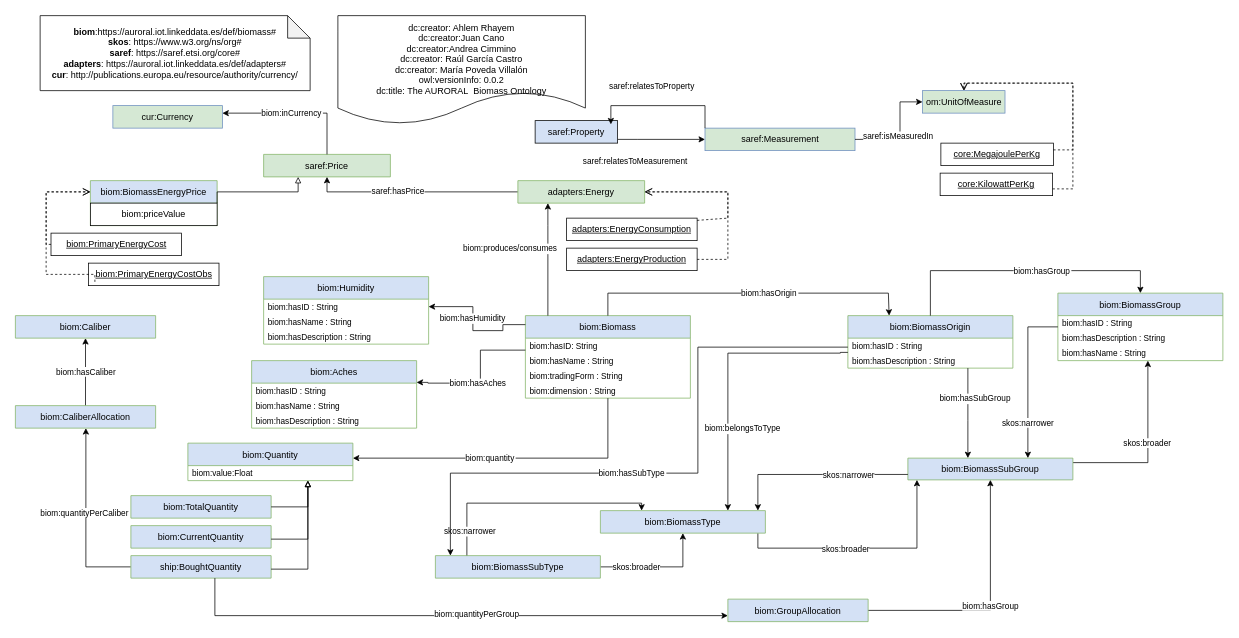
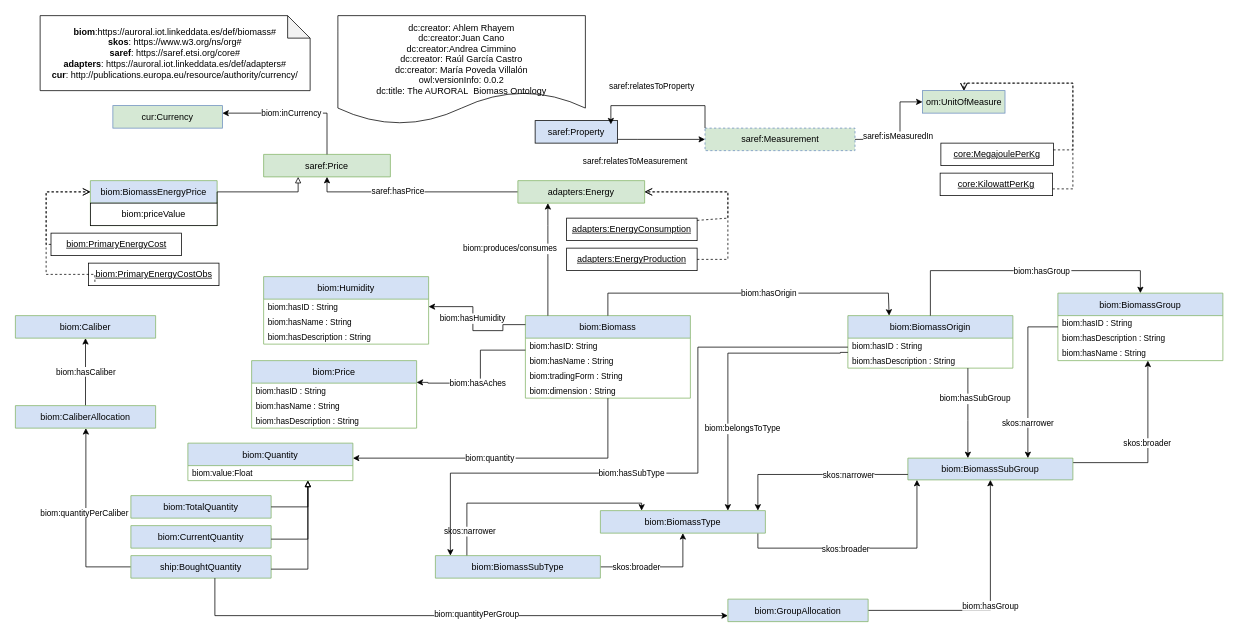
(780, 139) -> (780, 139)
(334, 372) -> (334, 372)
